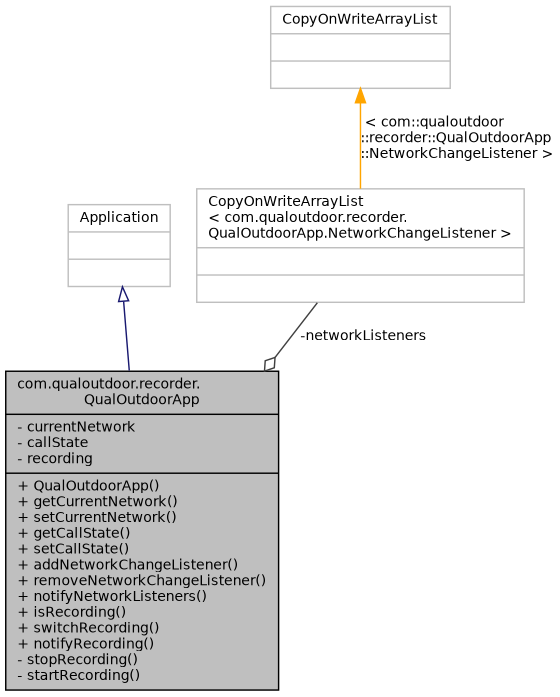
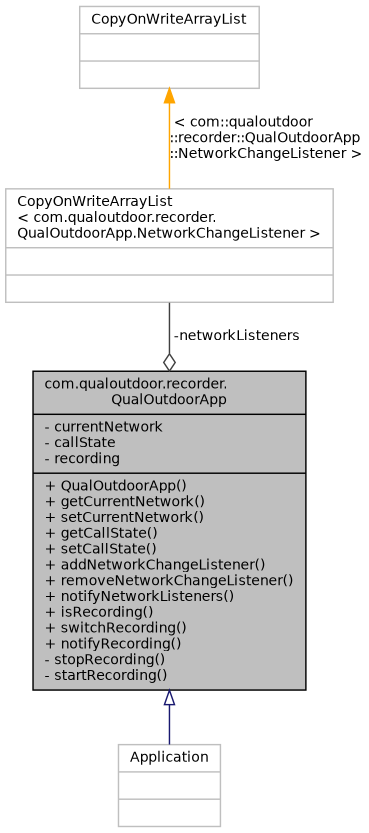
(126, 336) -> (169, 725)
